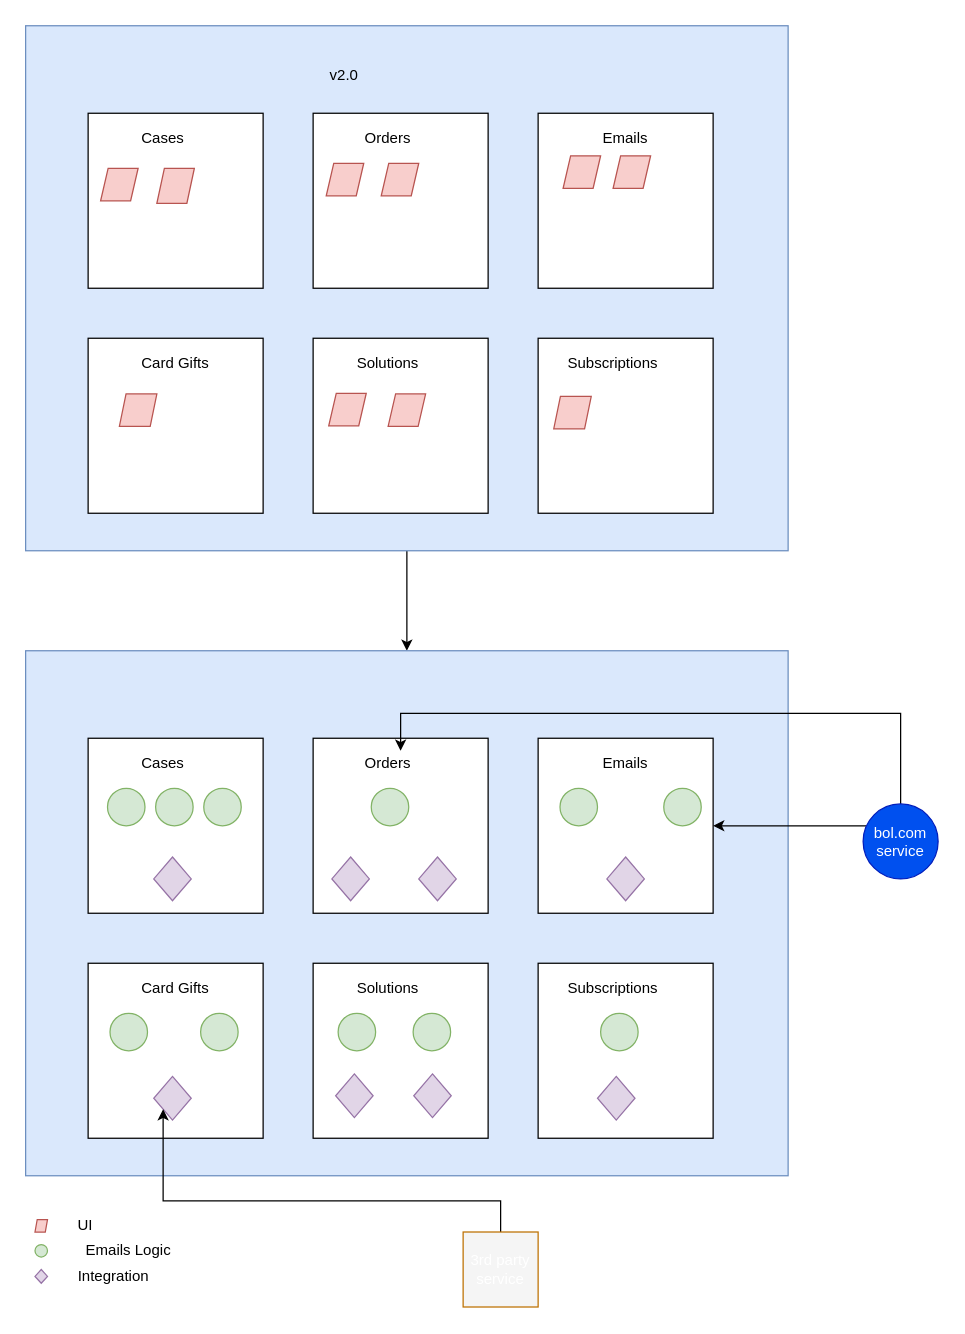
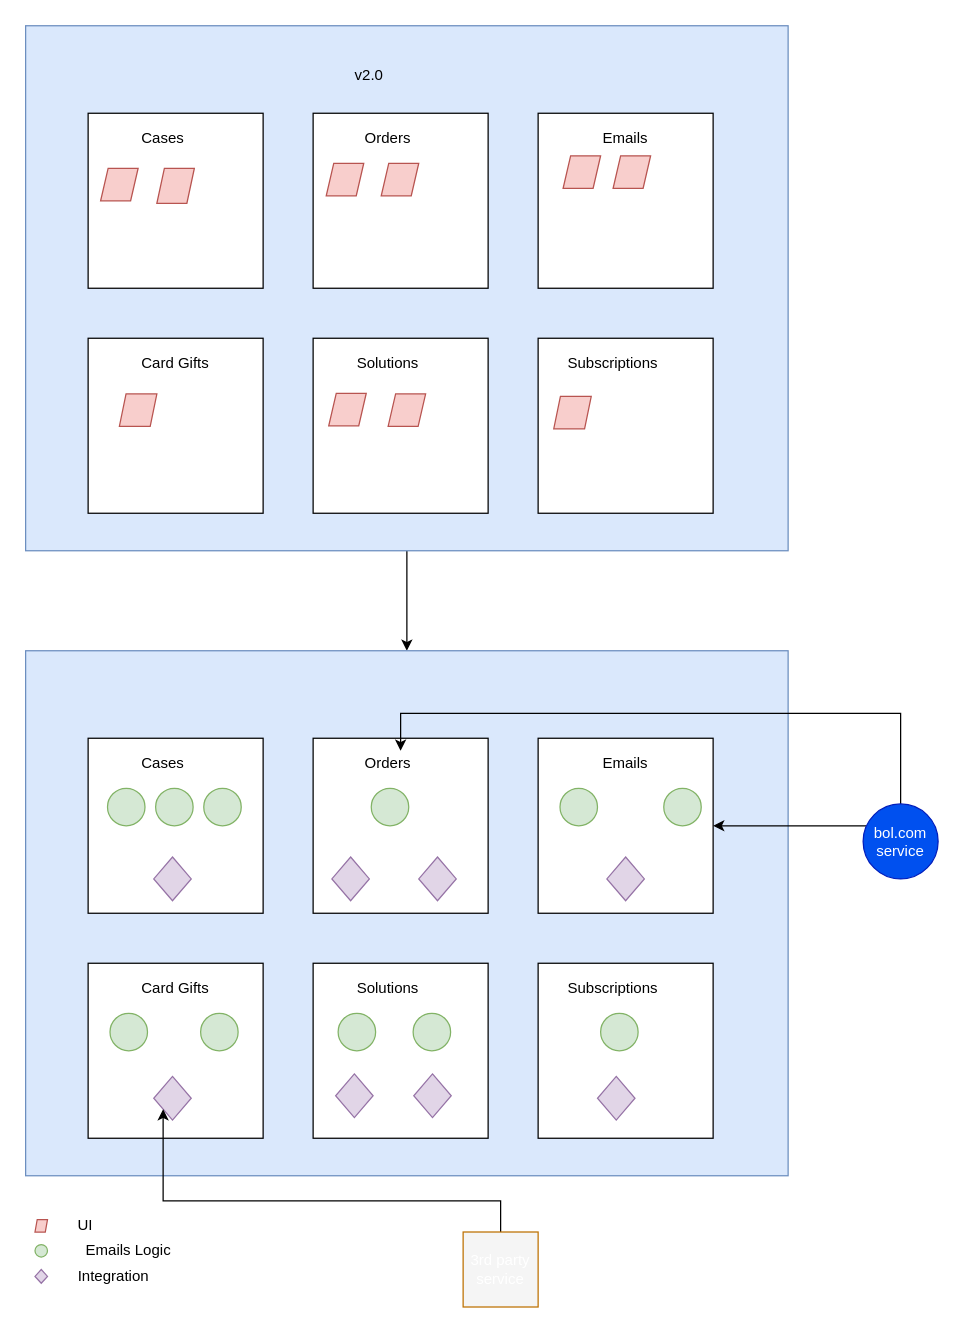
(344, 76) -> (369, 76)
